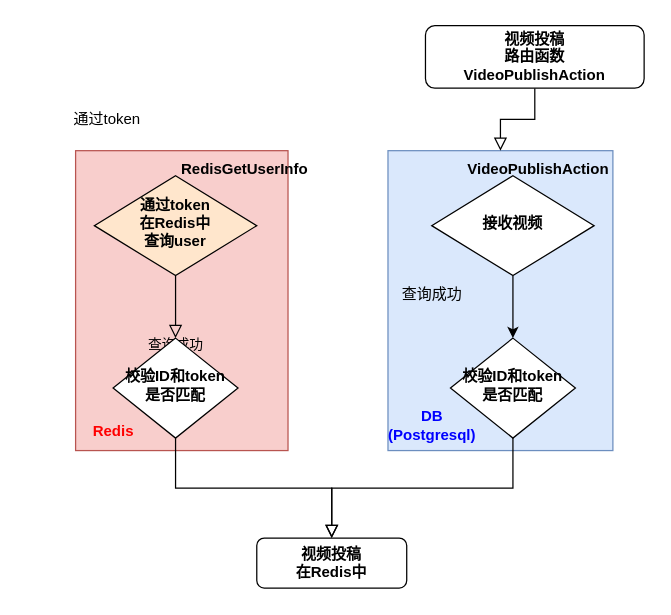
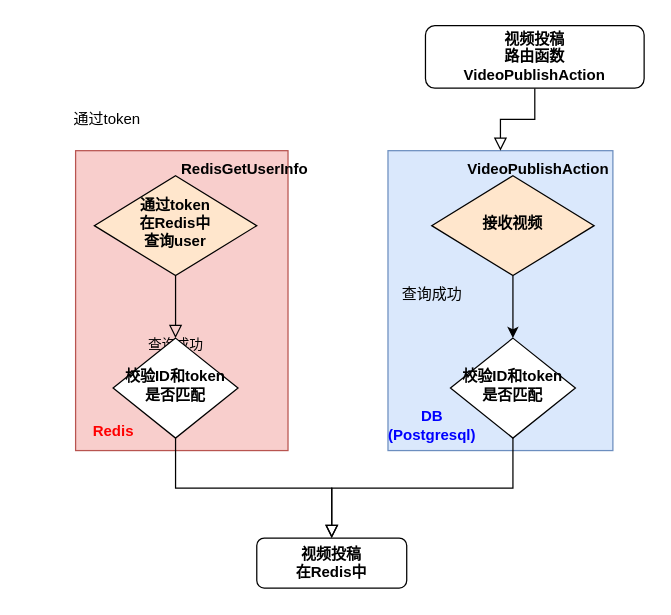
(513, 226) -> (513, 226)
